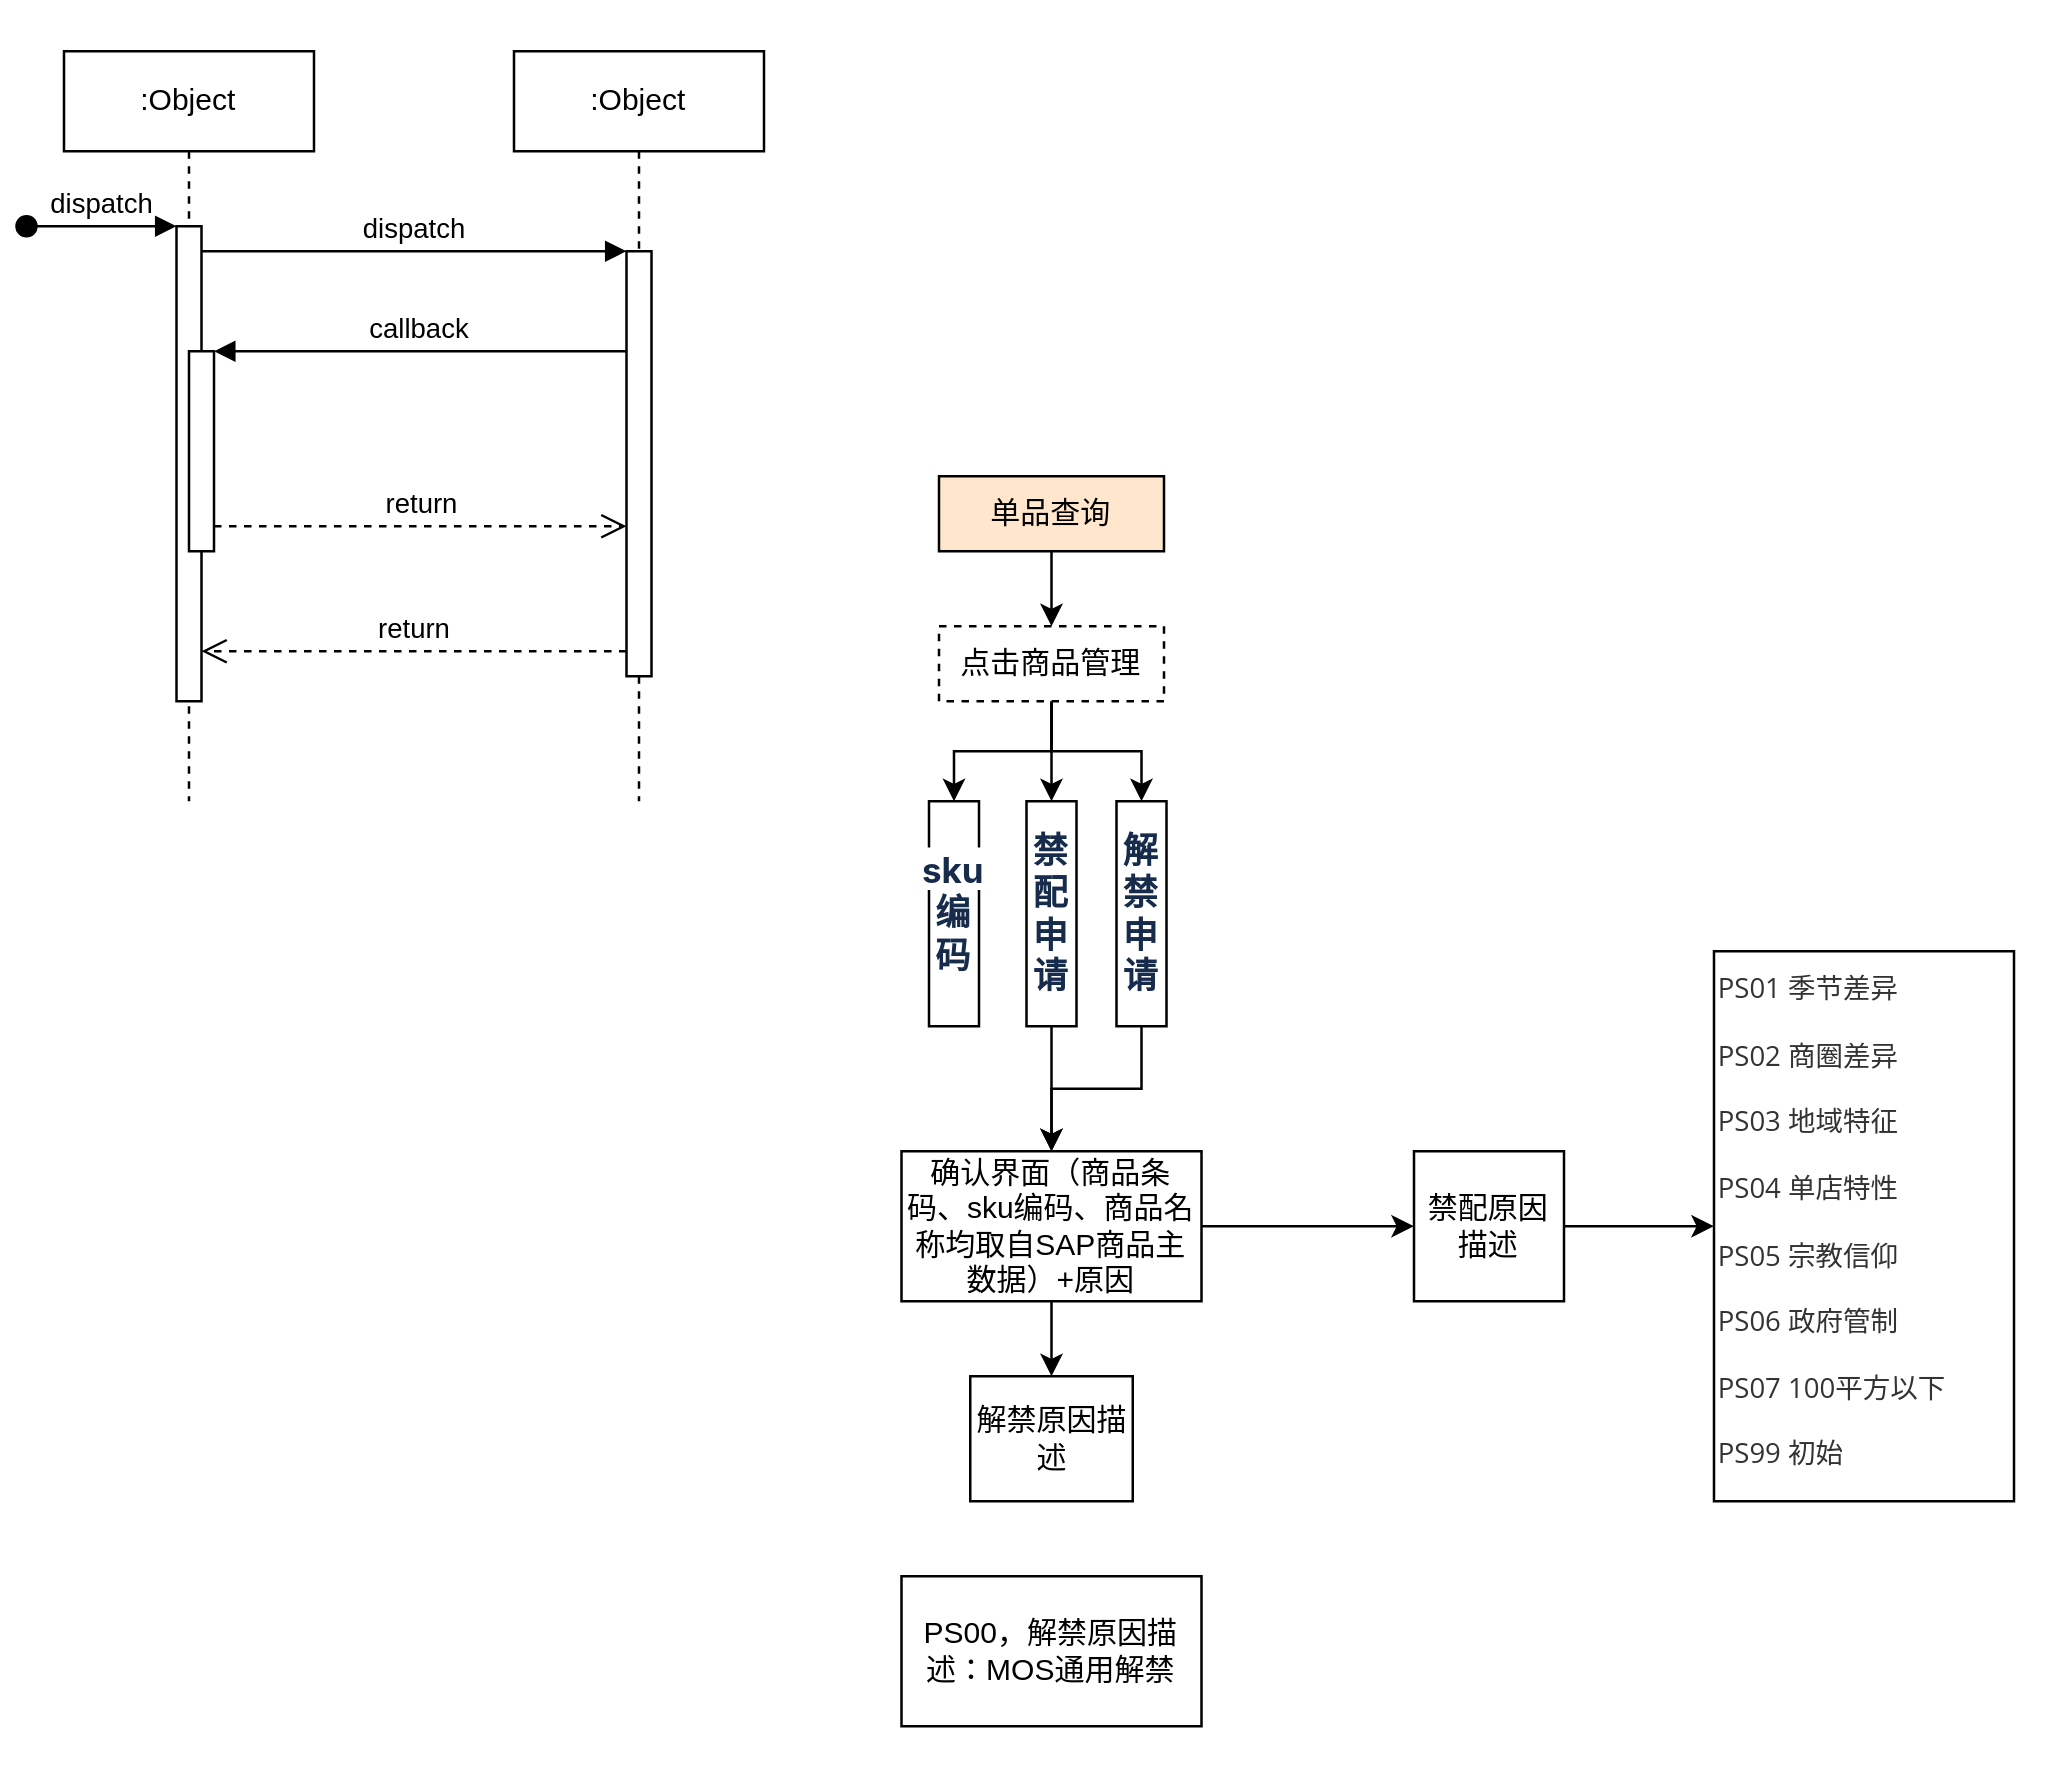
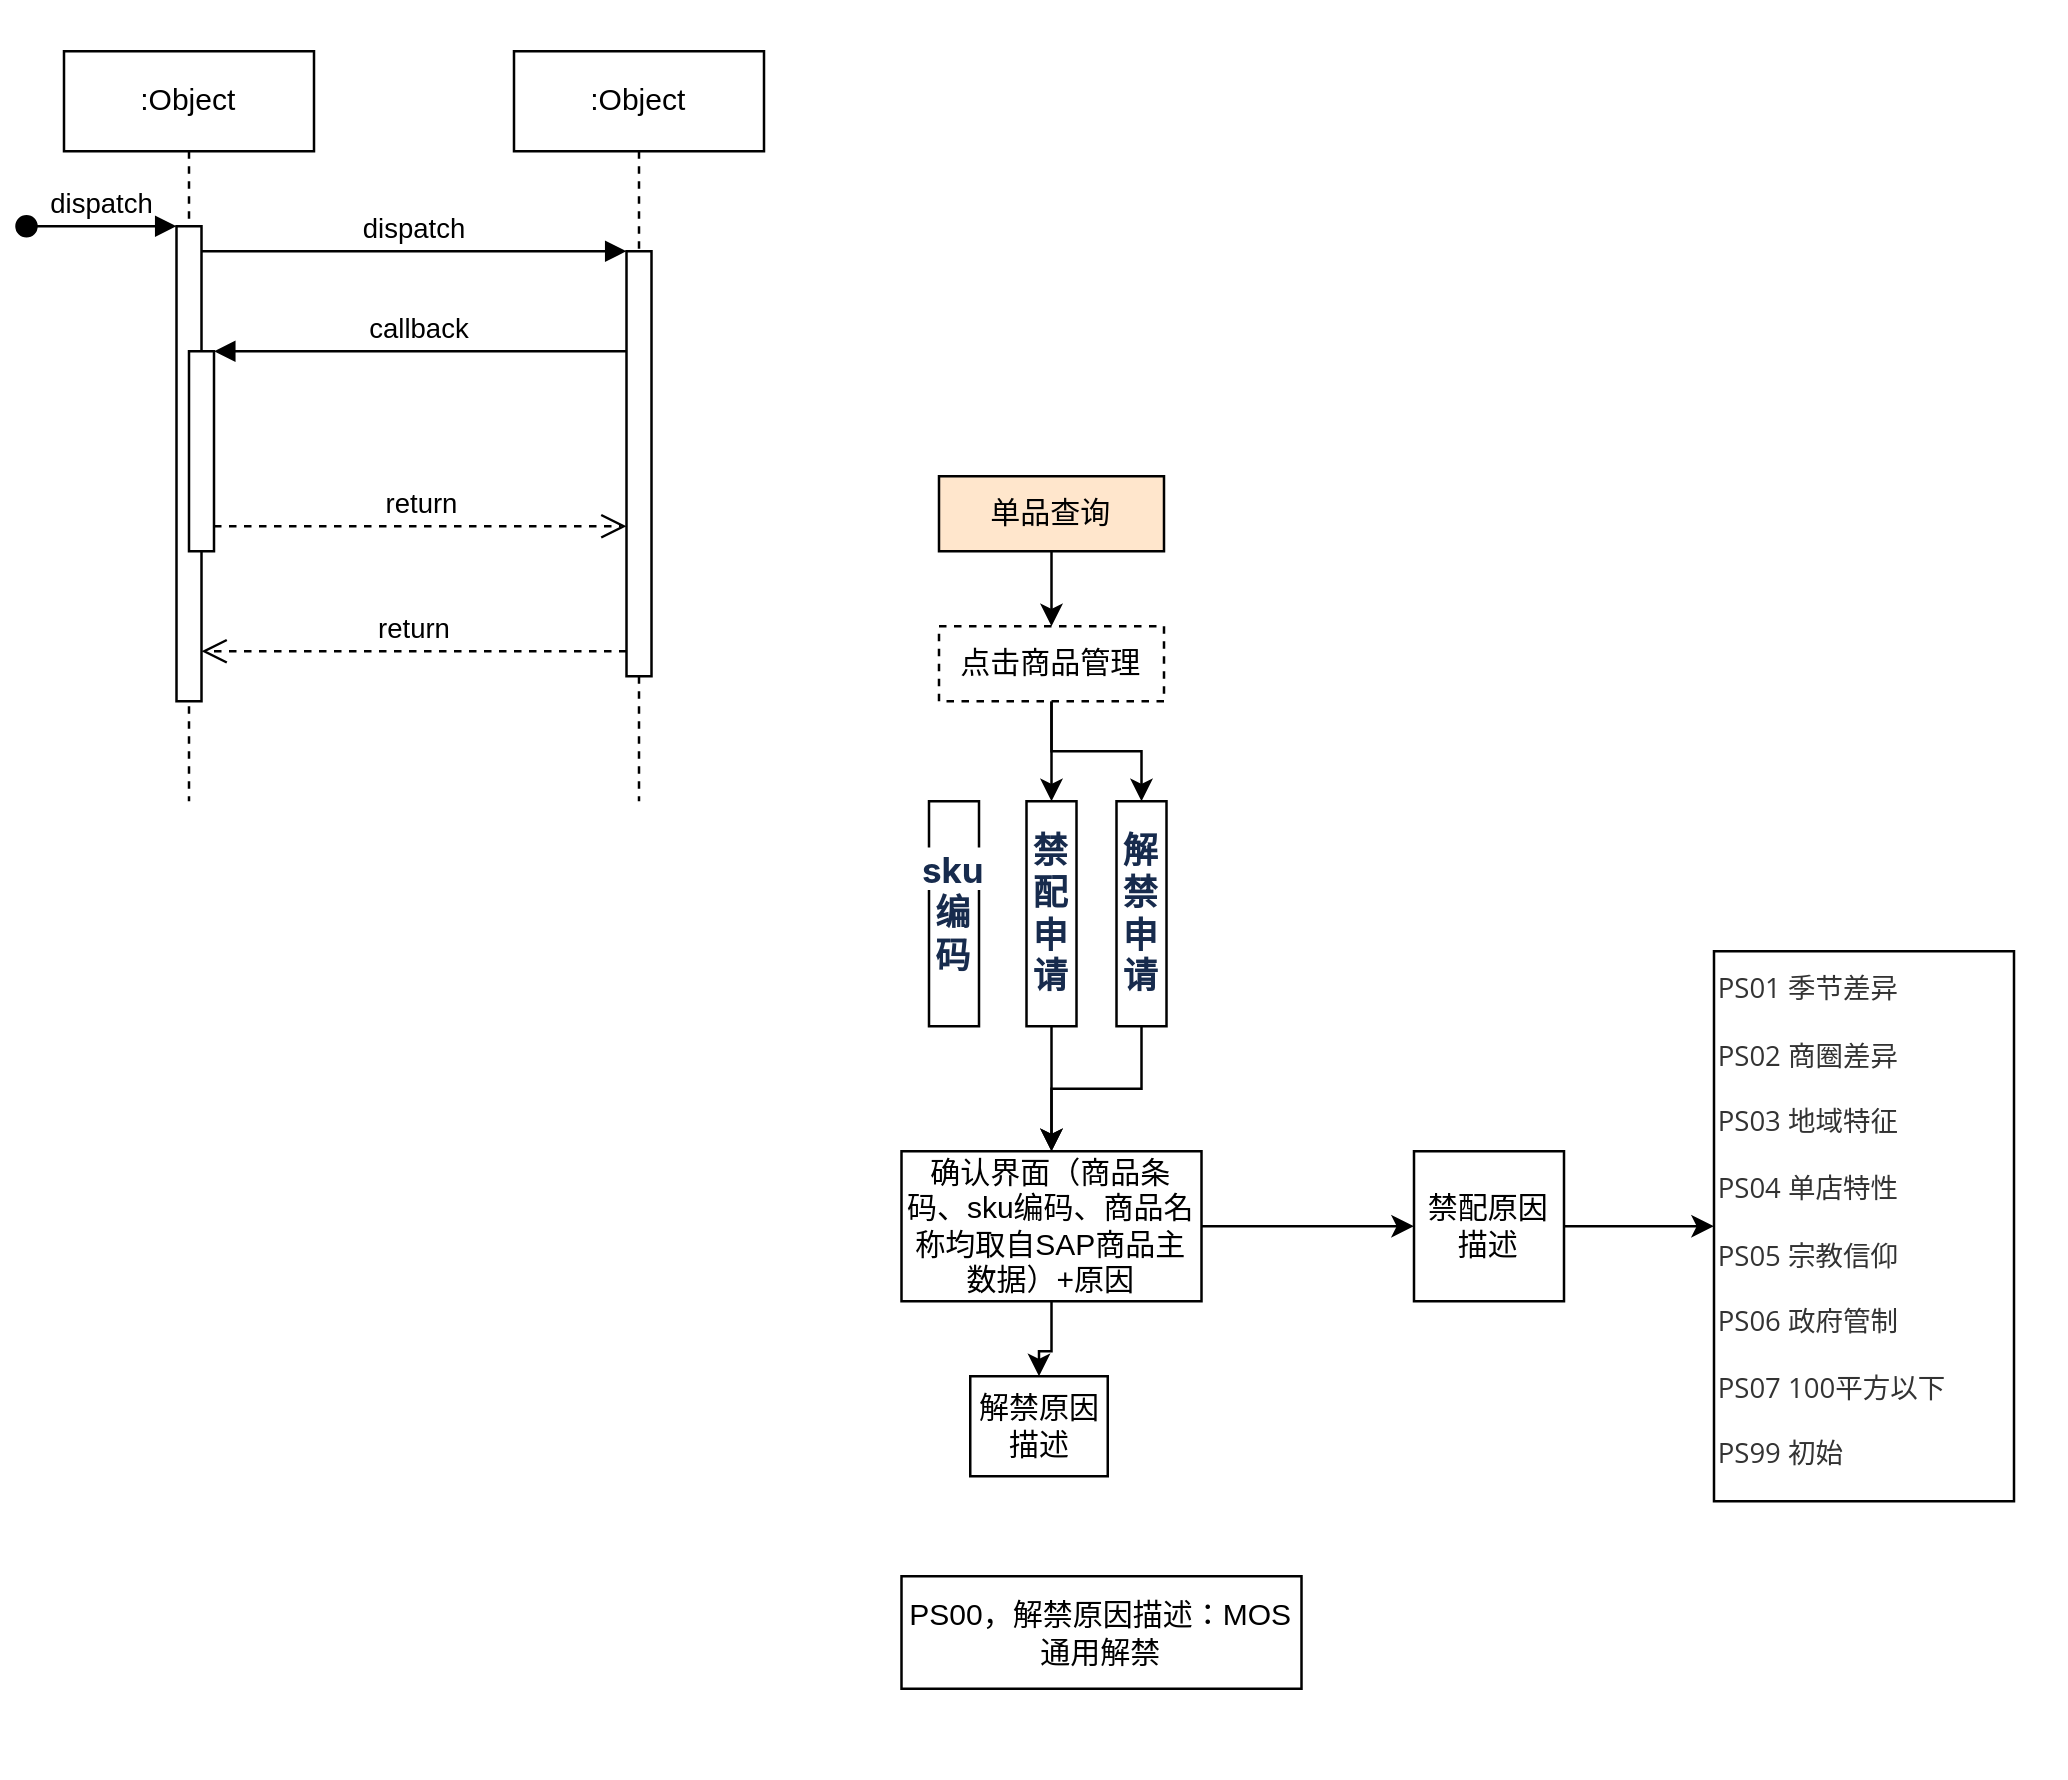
(984, 751) -> none
(1051, 1439) -> (1039, 1426)
(1051, 1651) -> (1101, 1633)
